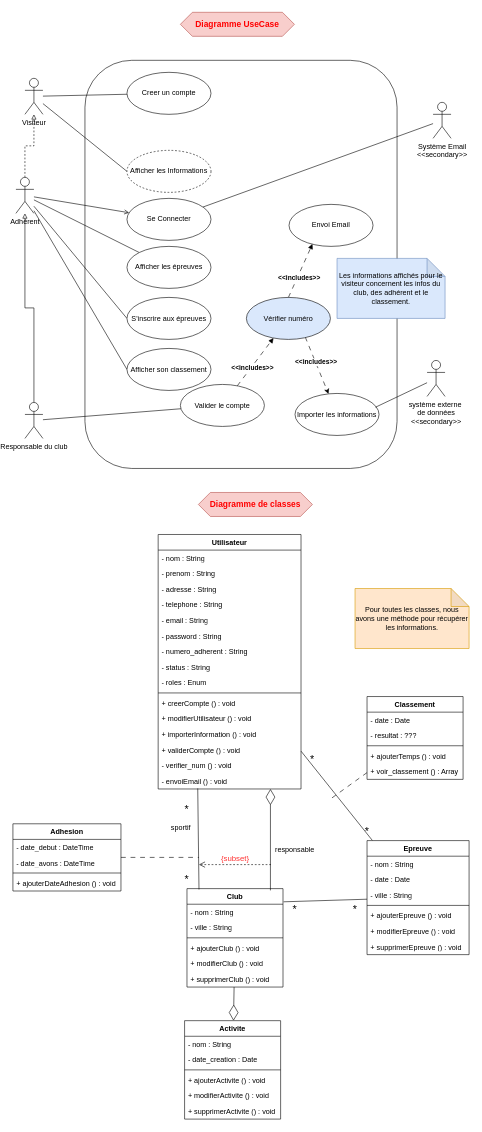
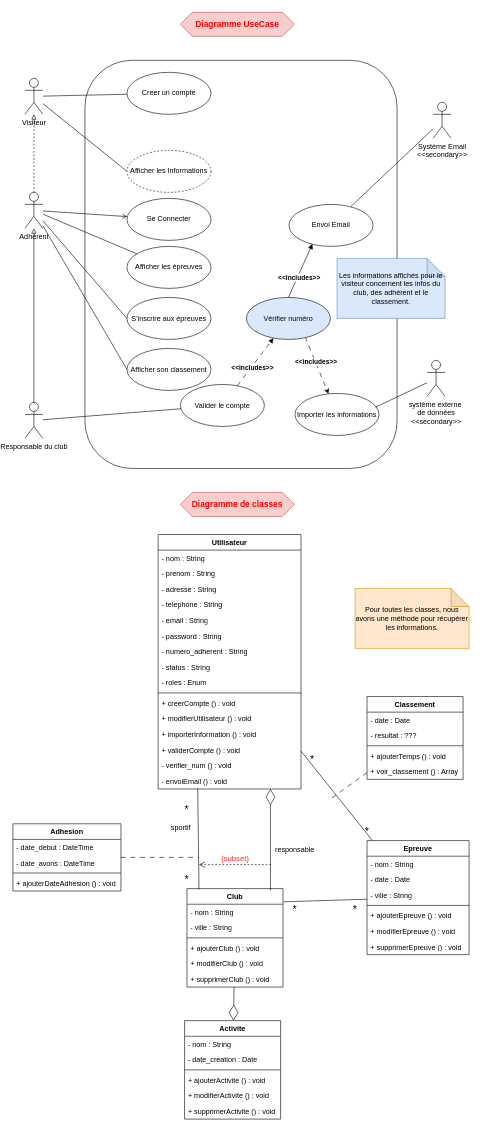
(318, 165) -> (392, 167)
(25, 195) -> (34, 210)
(299, 273) -> (299, 273)
(255, 504) -> (237, 504)
